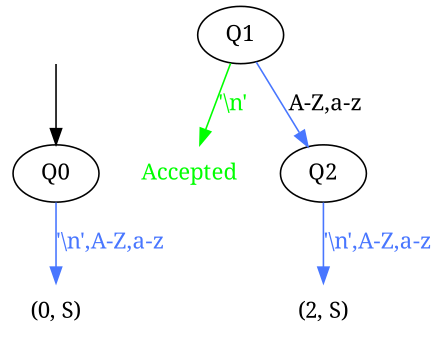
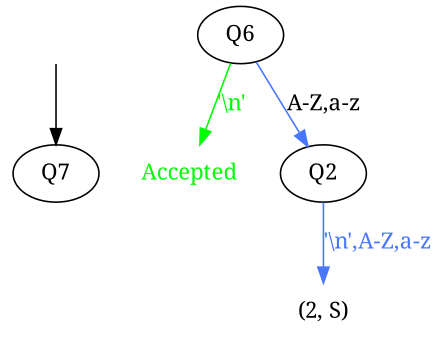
(241, 35) -> (241, 35)
(56, 173) -> (56, 173)
(56, 312) -> none
